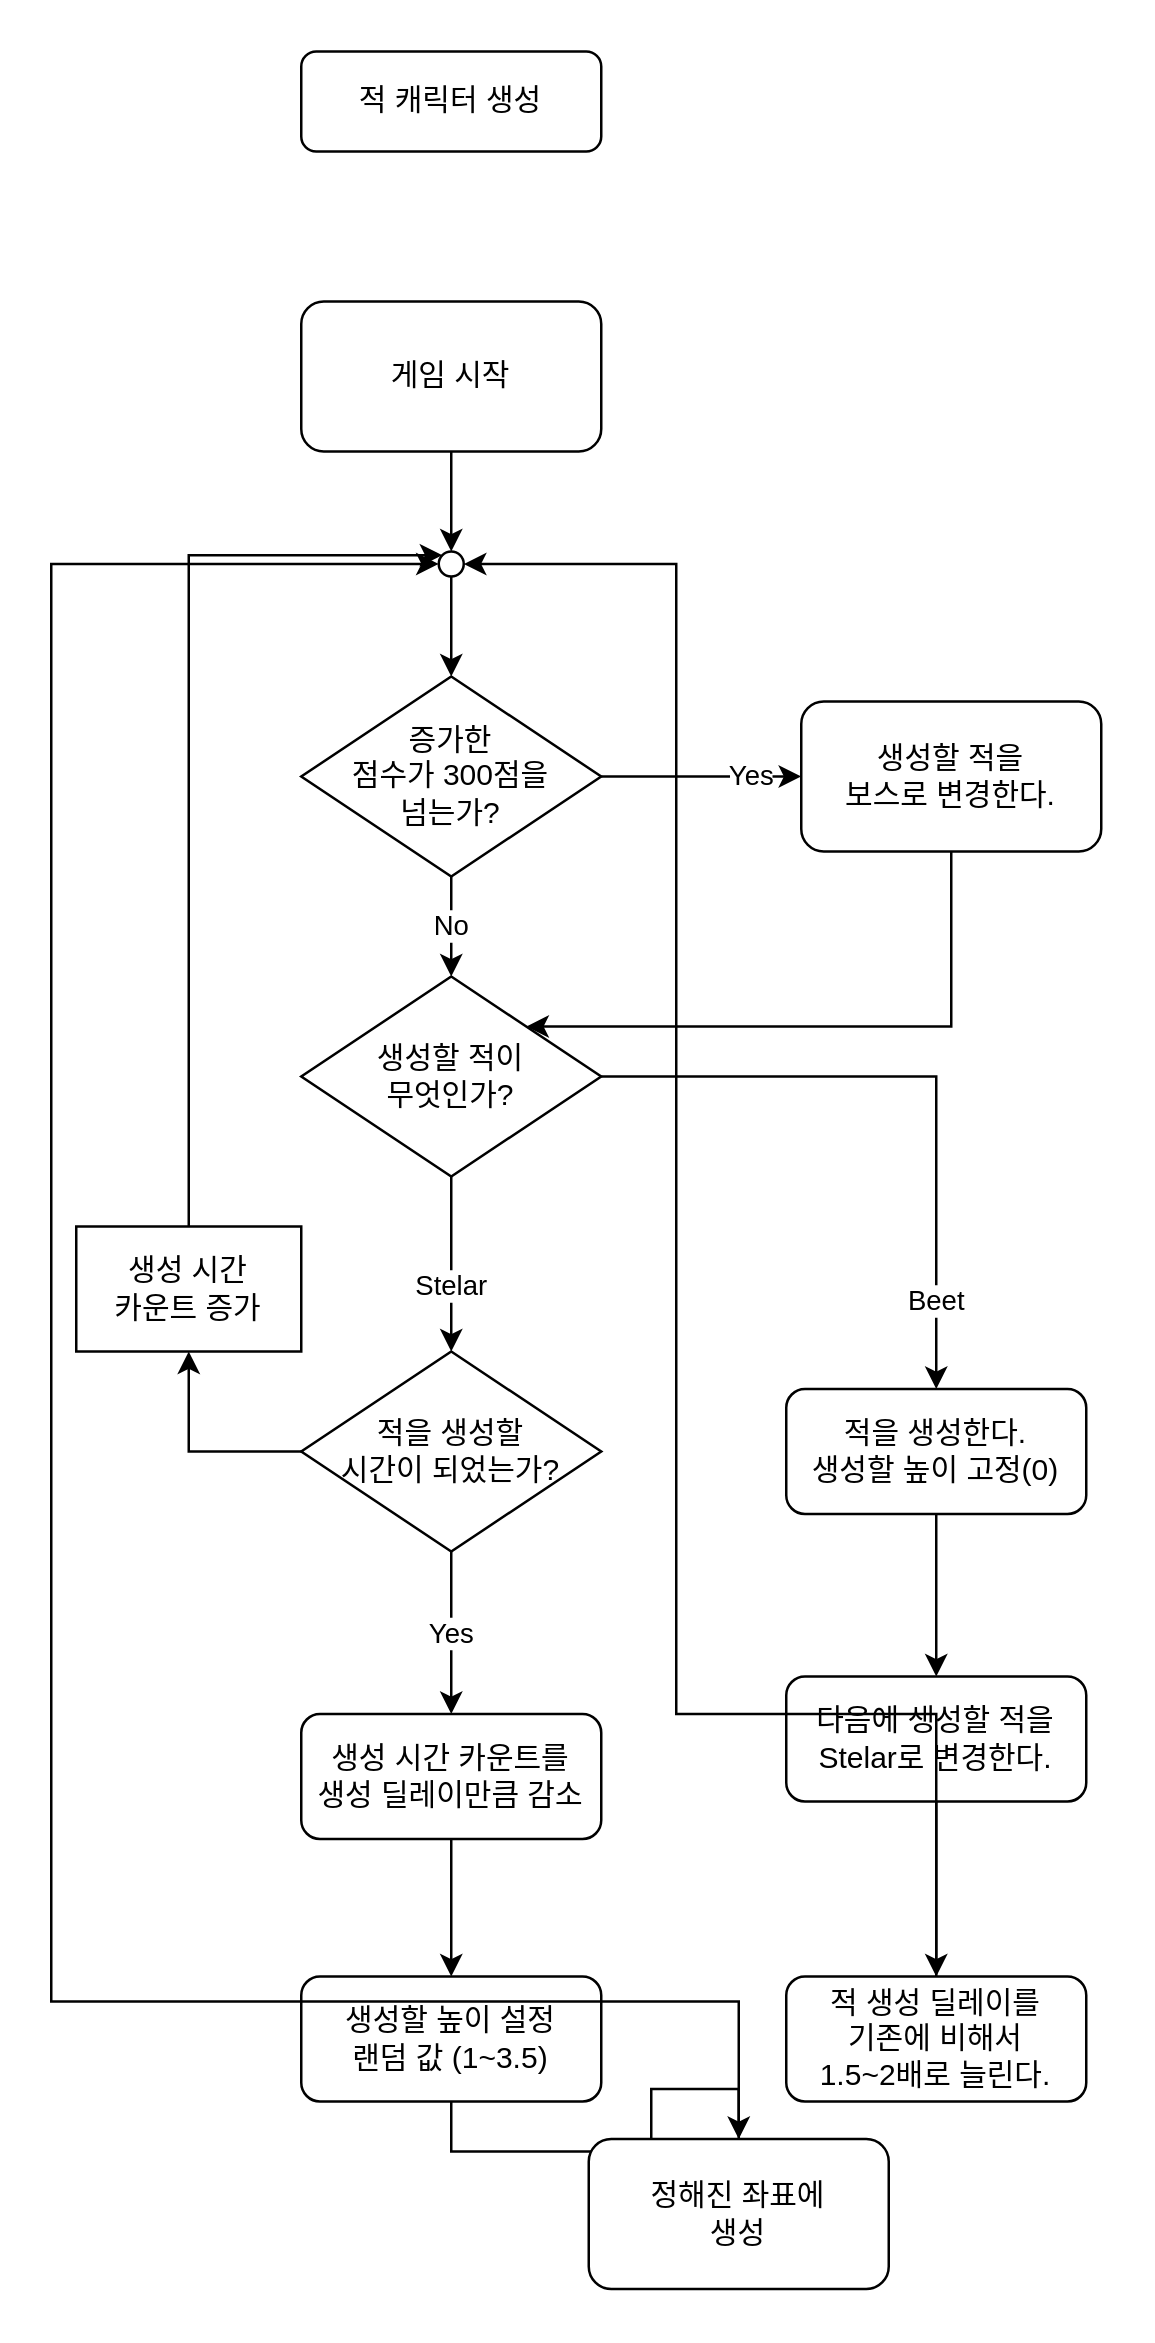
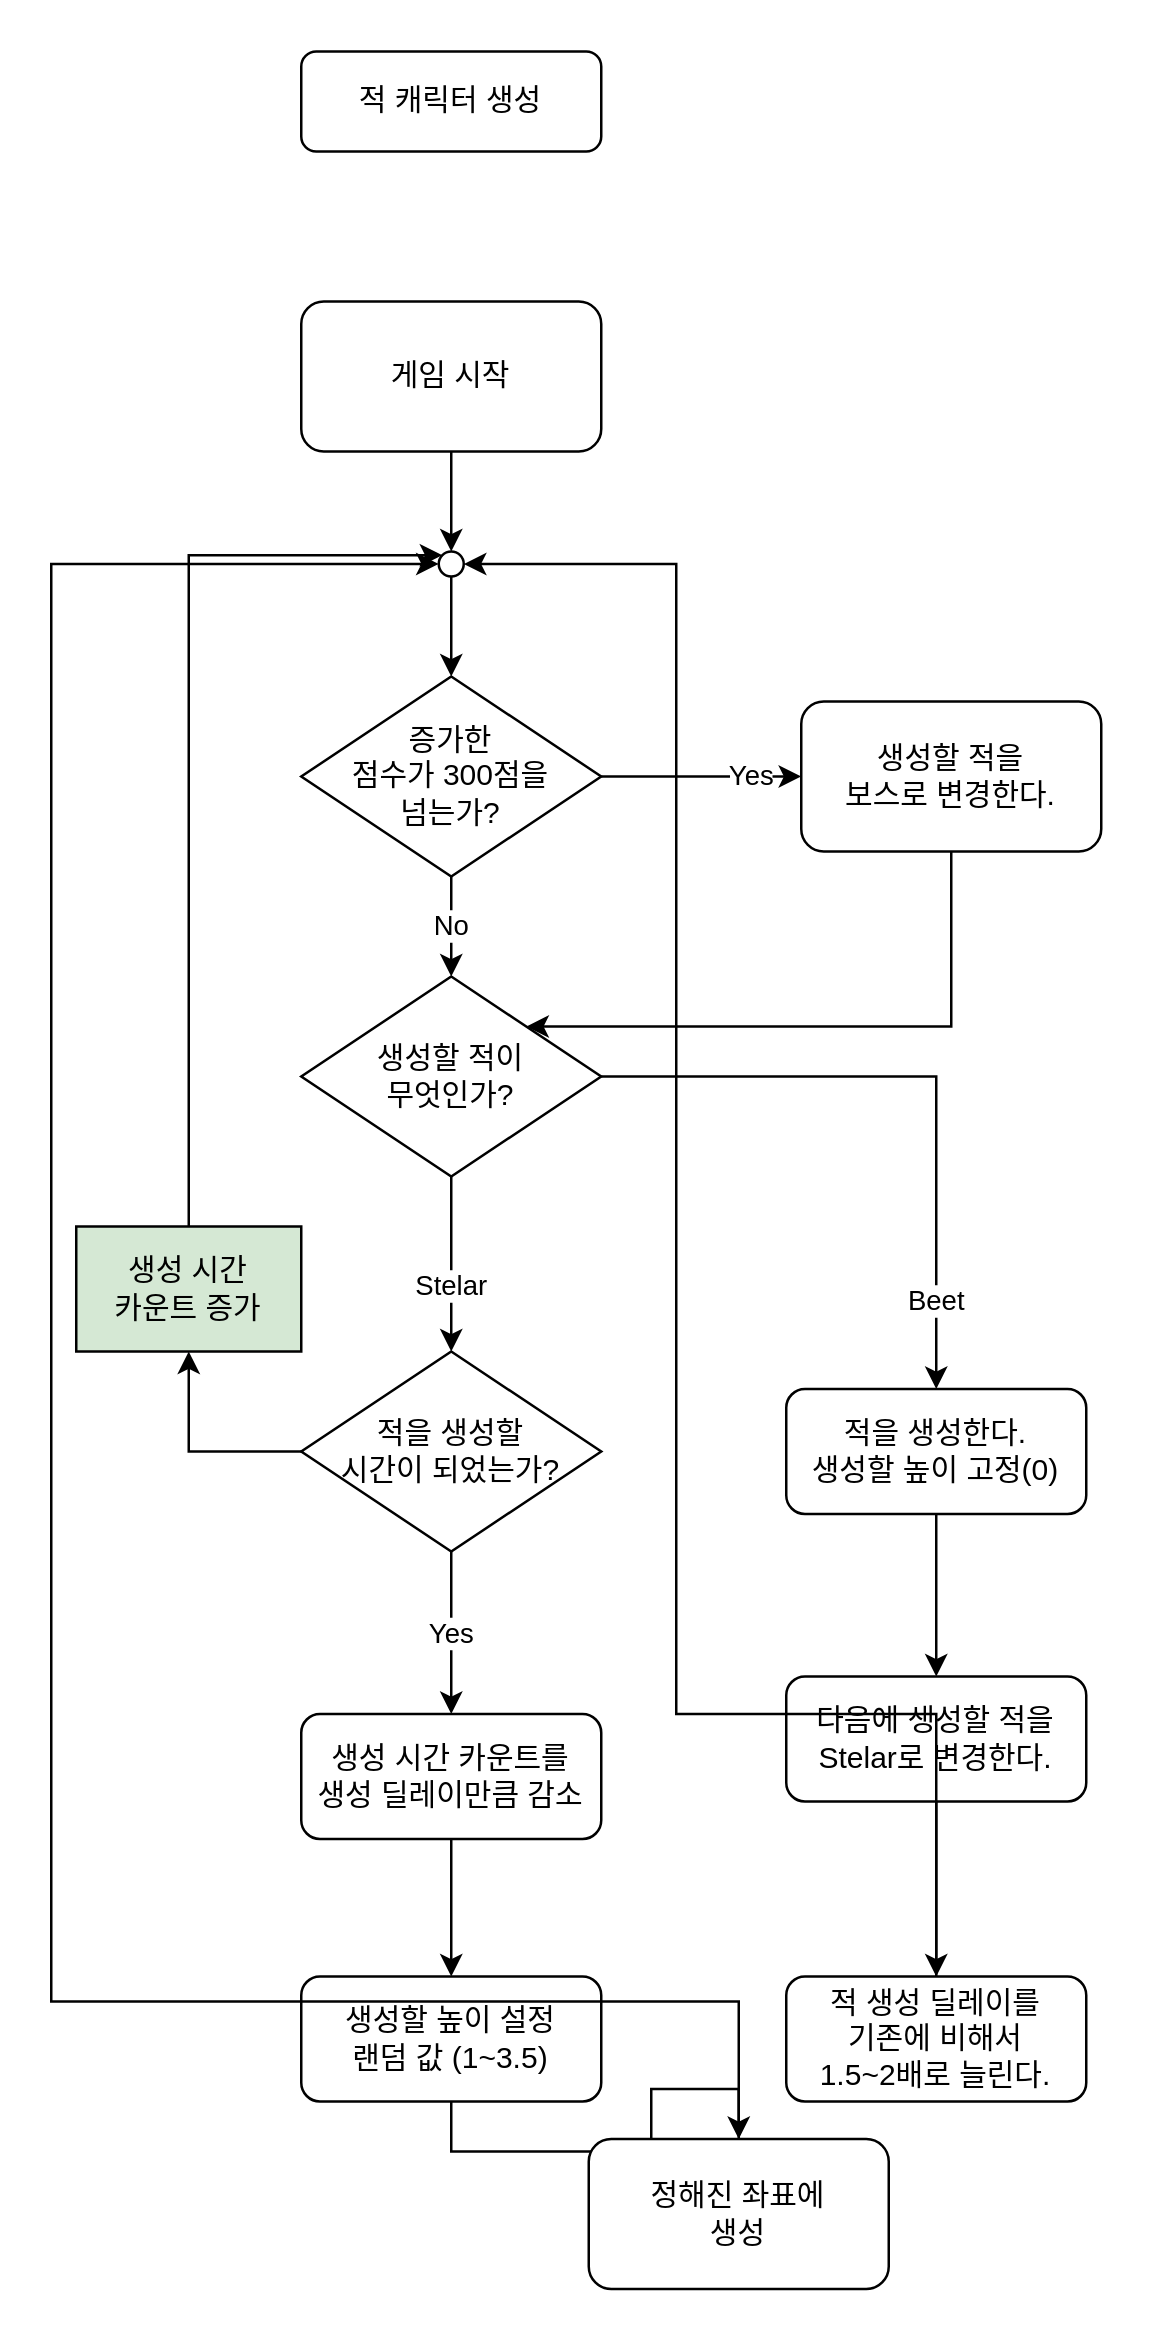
(189, 1289) -> (189, 1289)
